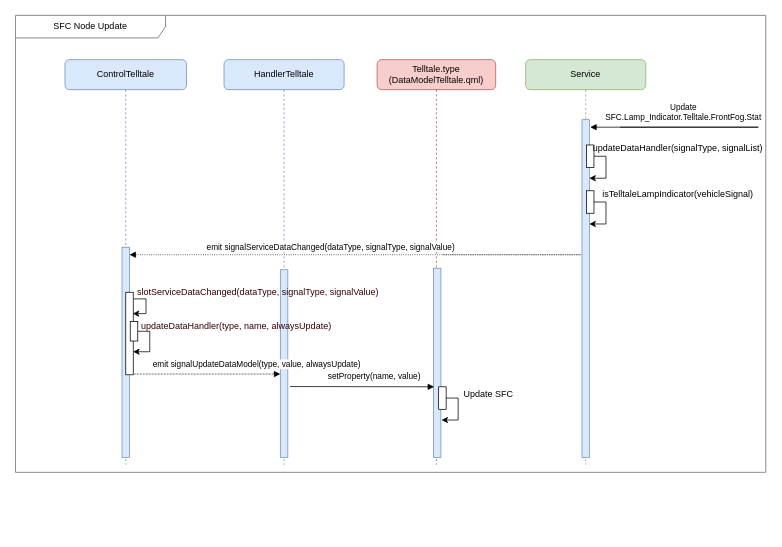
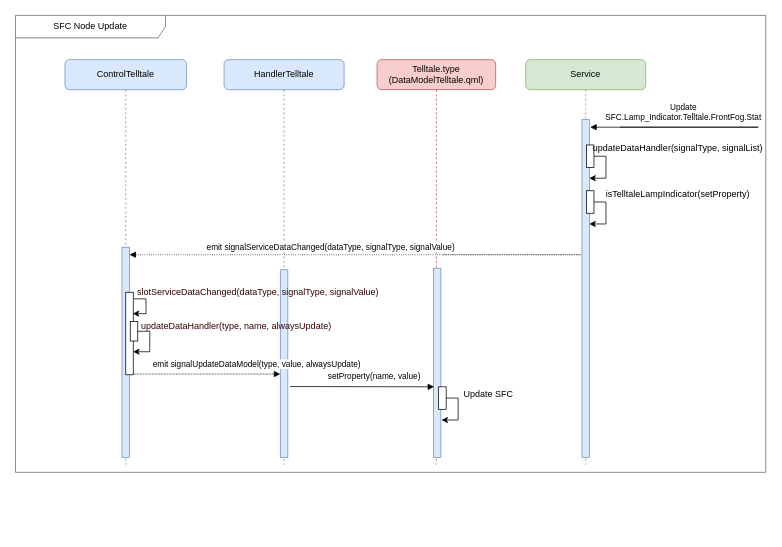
(678, 194) -> (678, 194)
